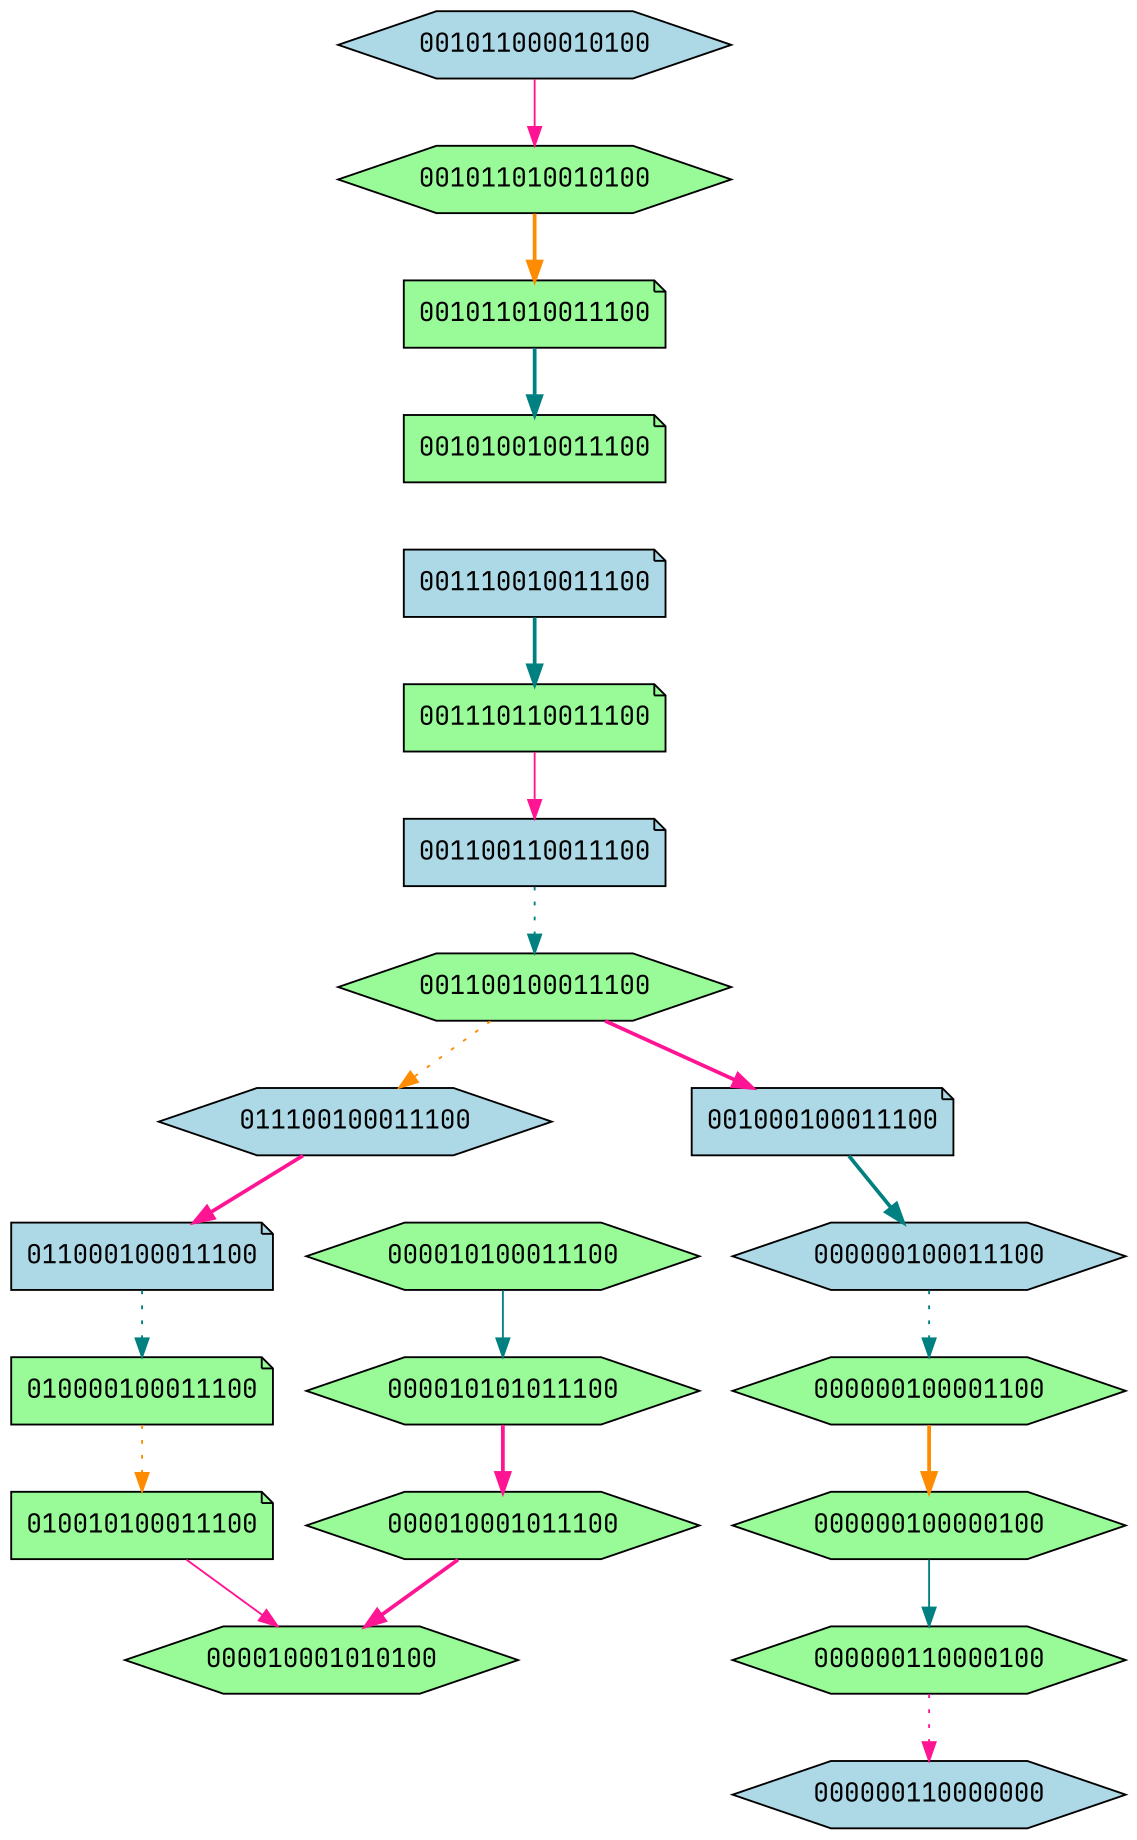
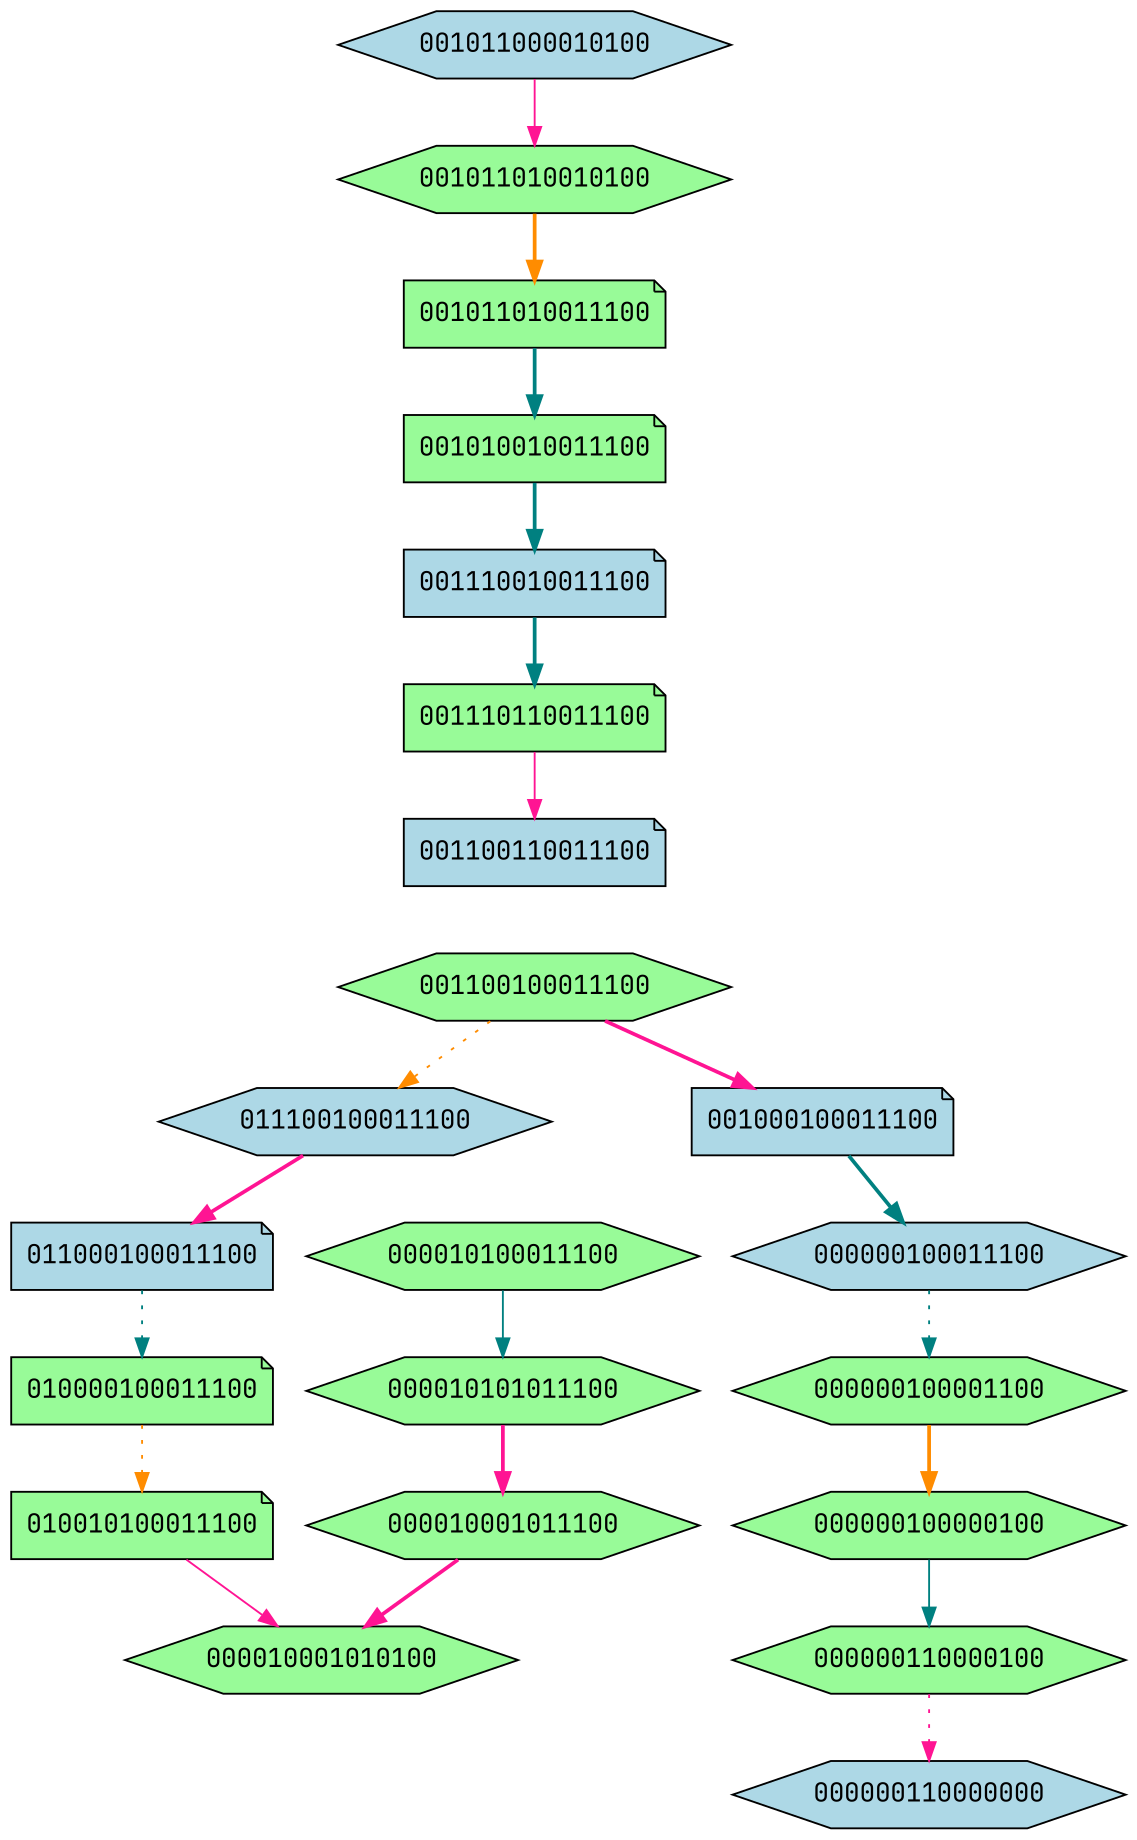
none -> (535, 507)
(535, 911) -> none
